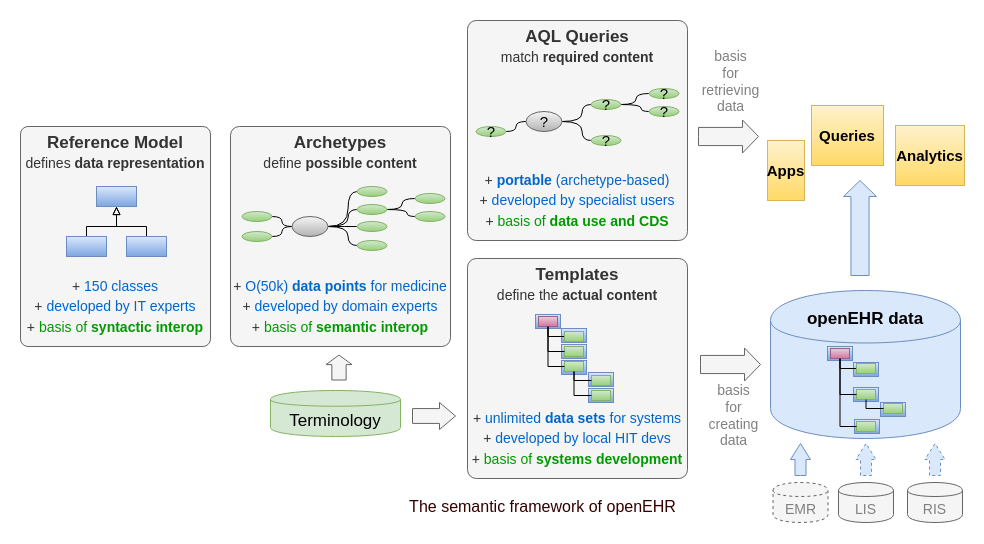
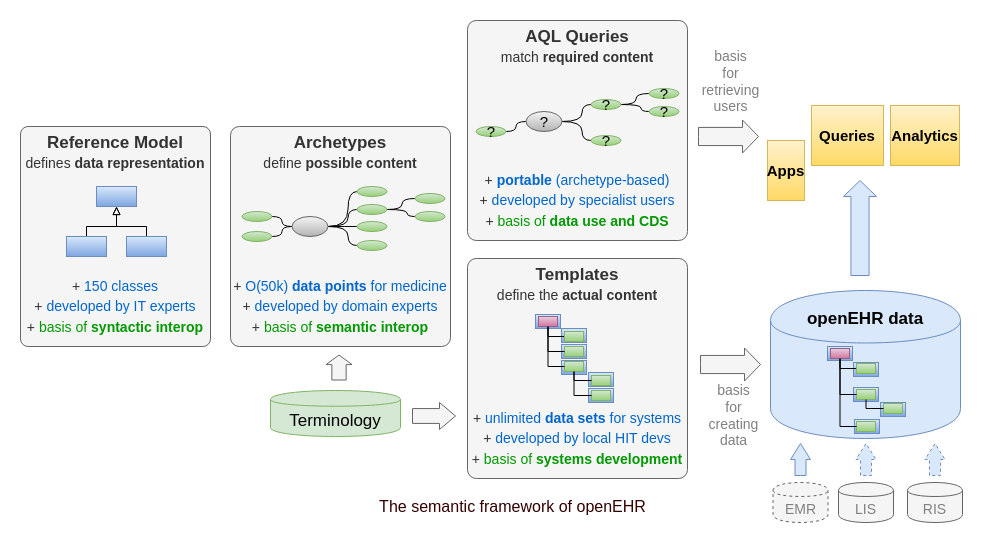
(731, 82) -> (731, 82)
(930, 156) -> (925, 136)
(542, 507) -> (512, 507)
